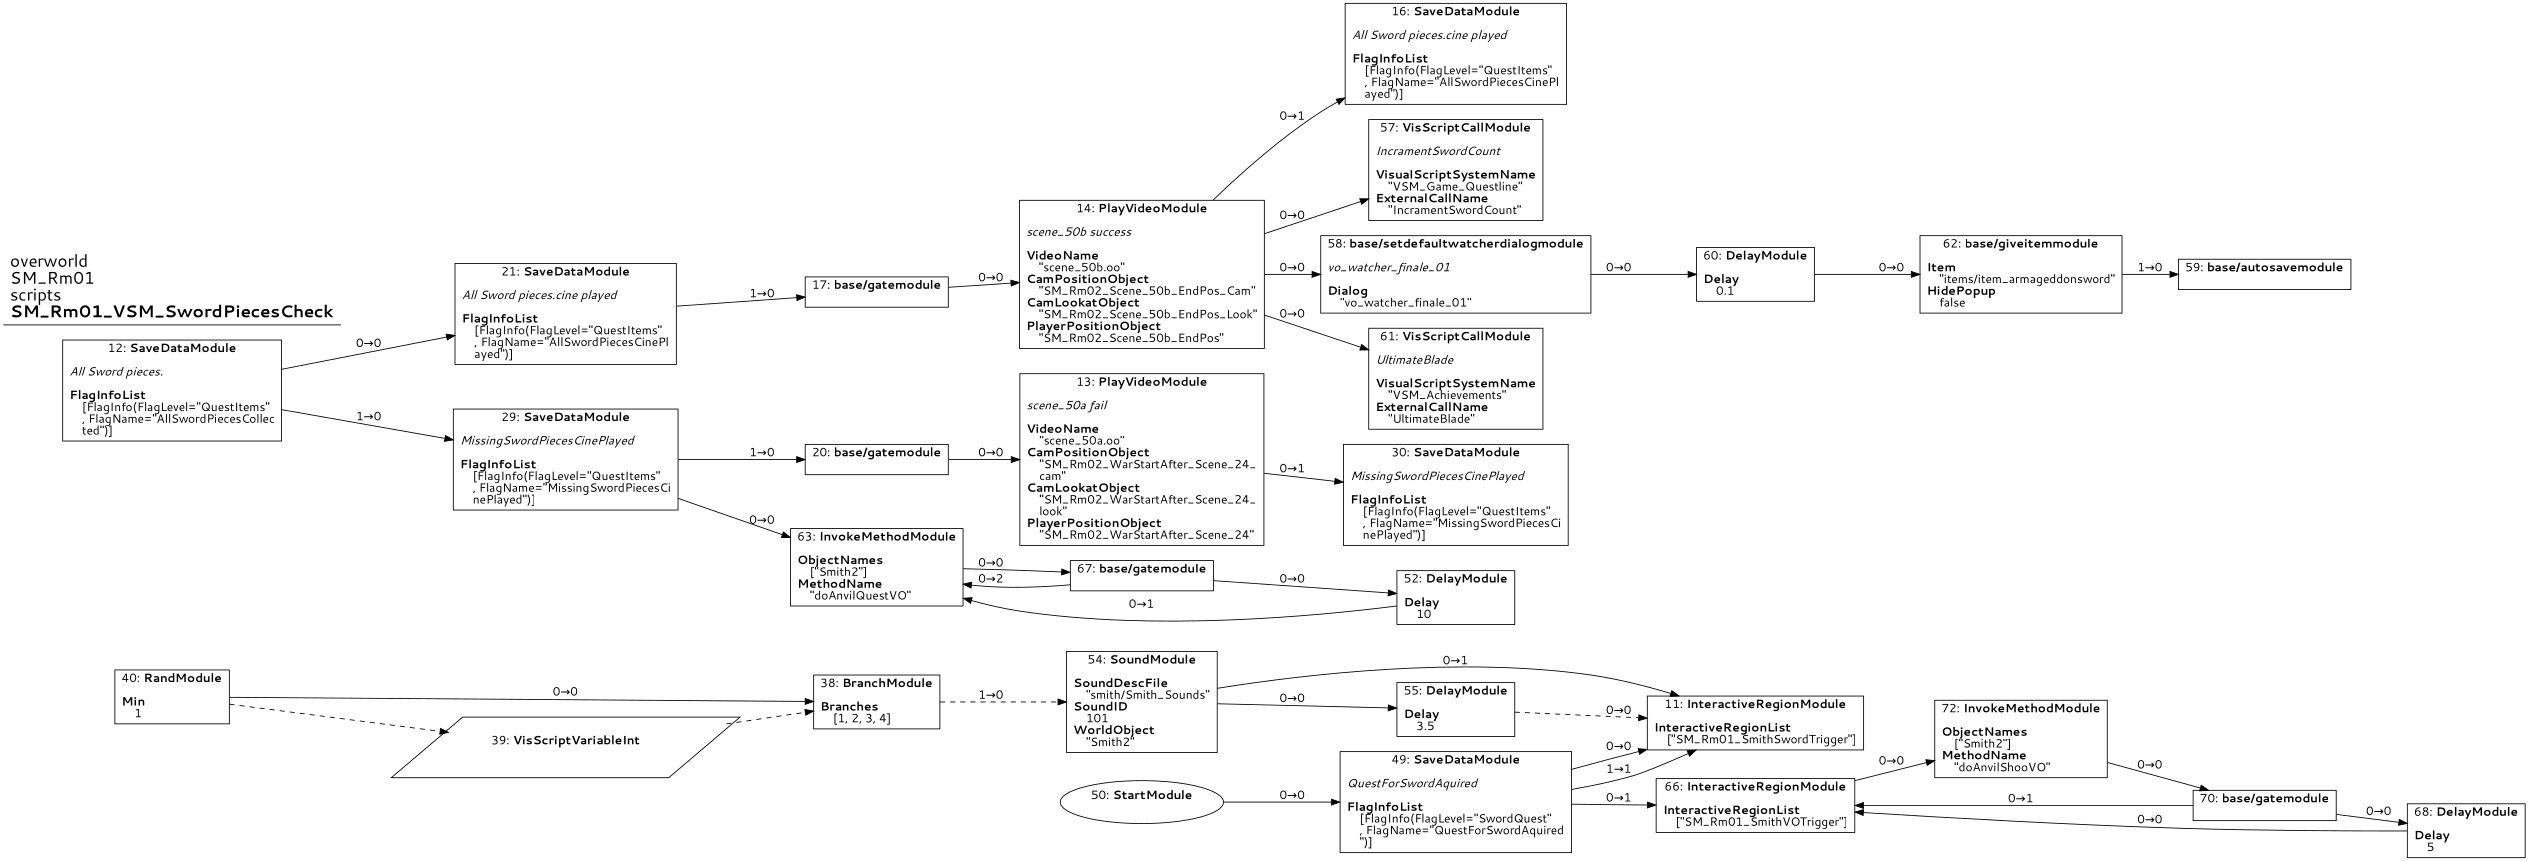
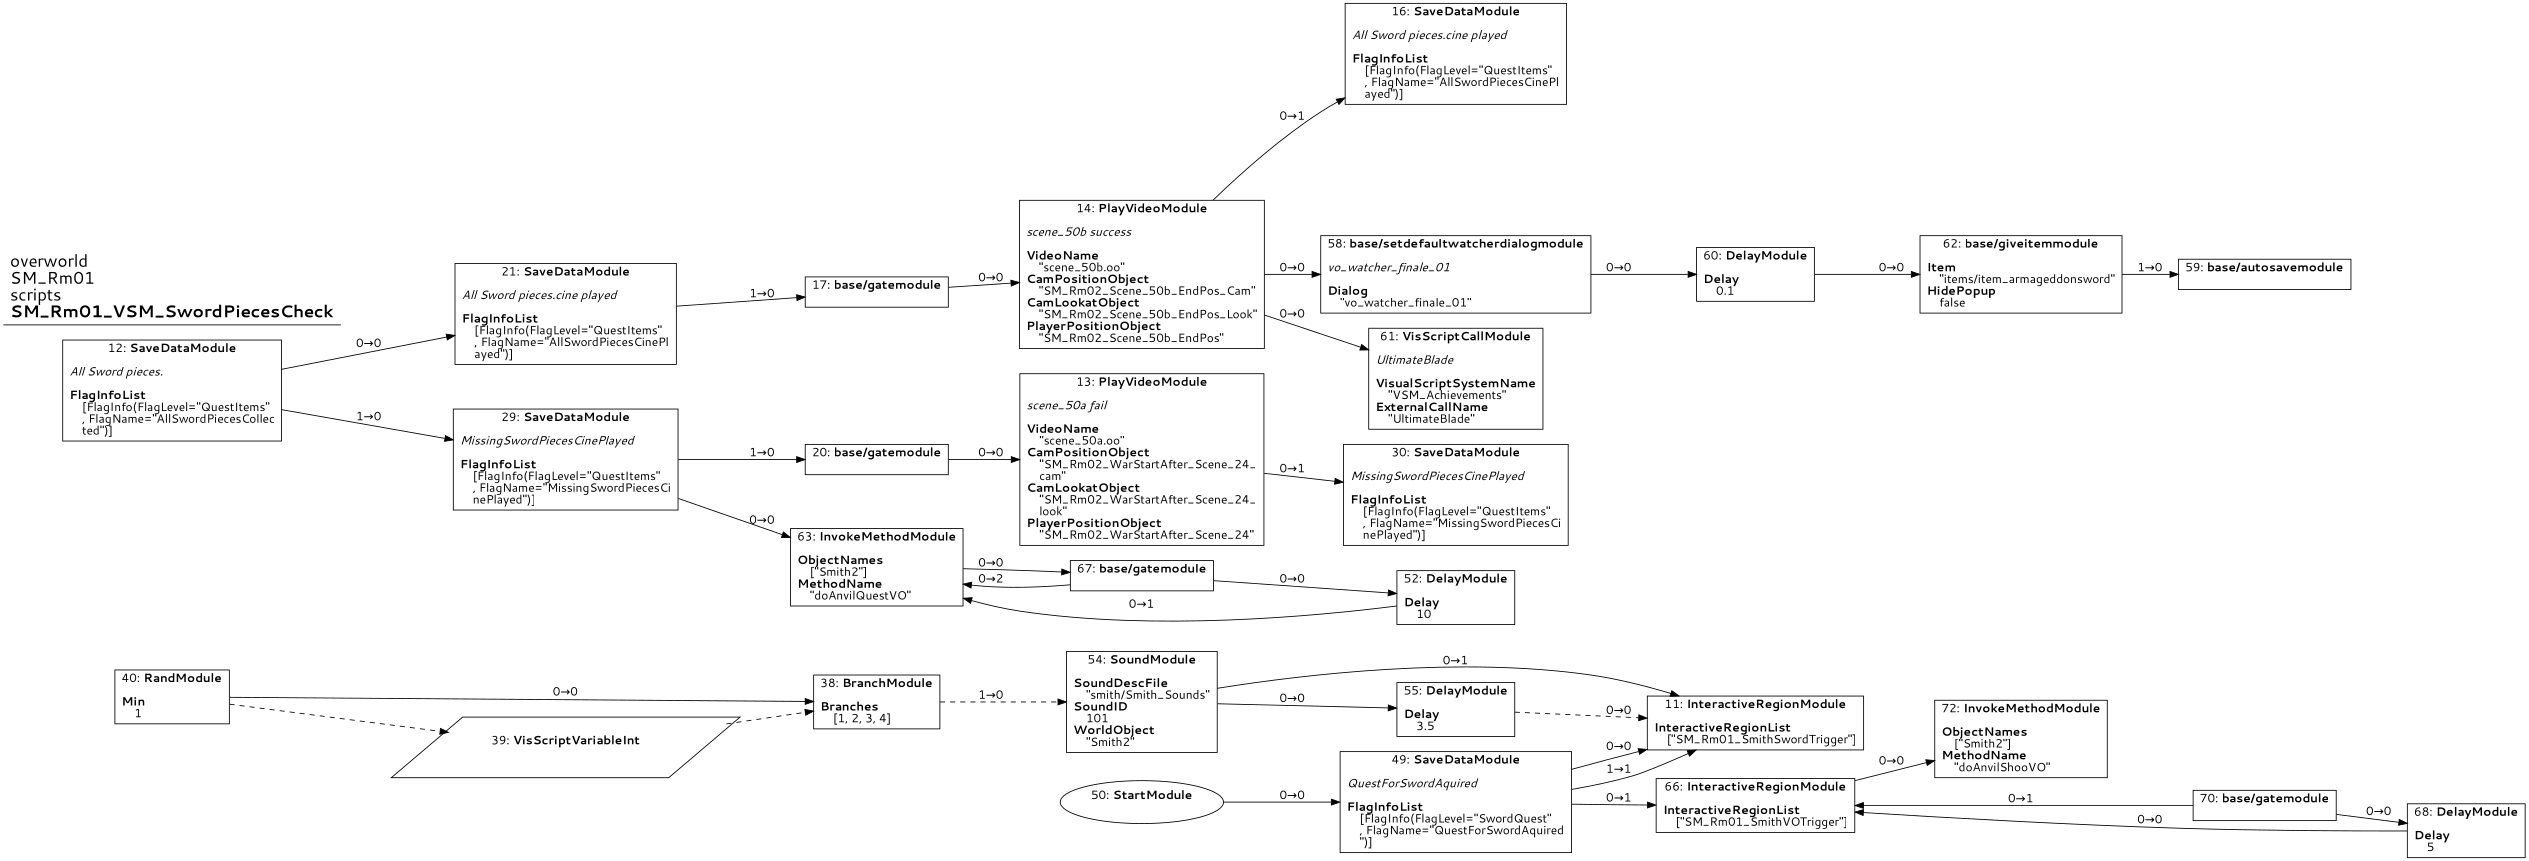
(1456, 170) -> none
(2154, 775) -> none
